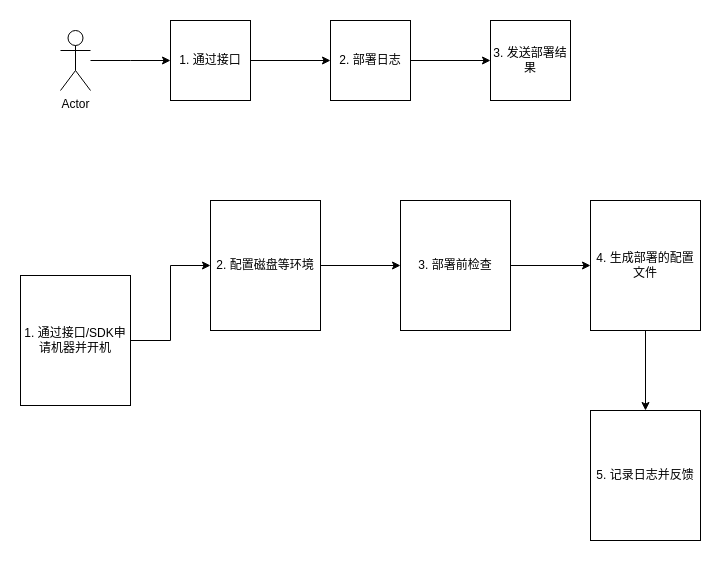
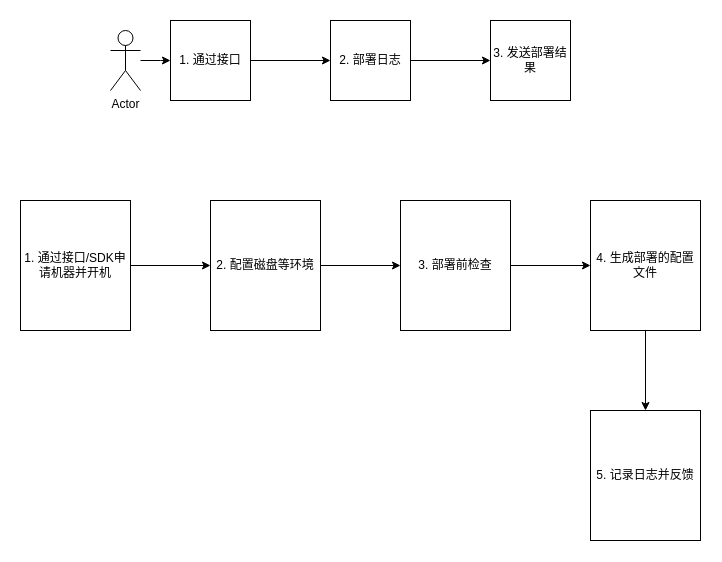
(76, 61) -> (126, 61)
(76, 341) -> (76, 266)
